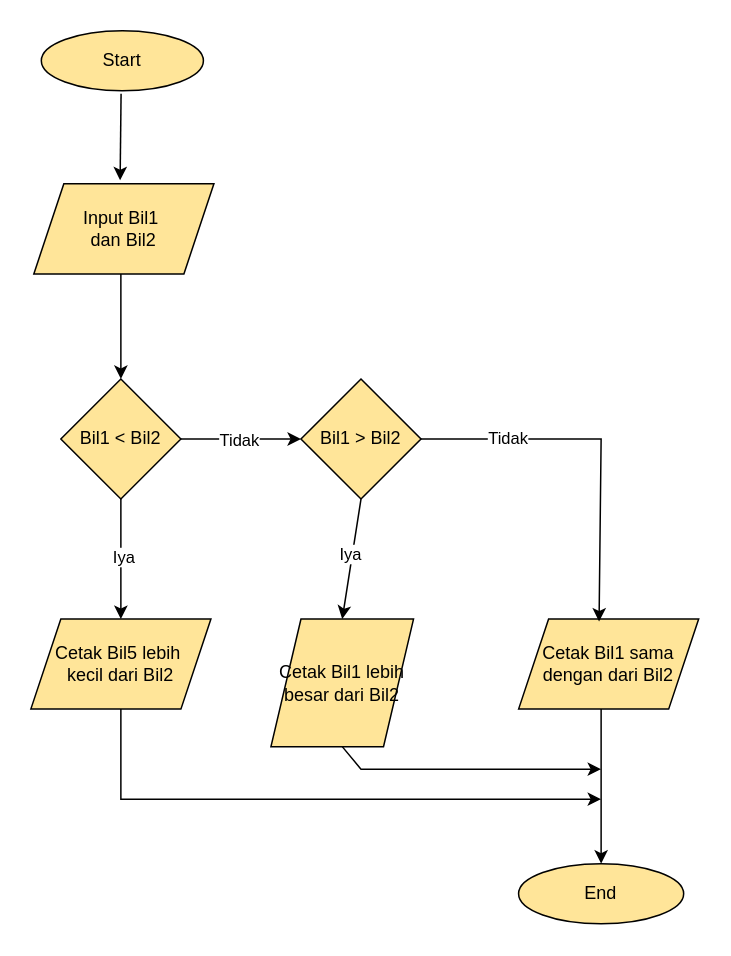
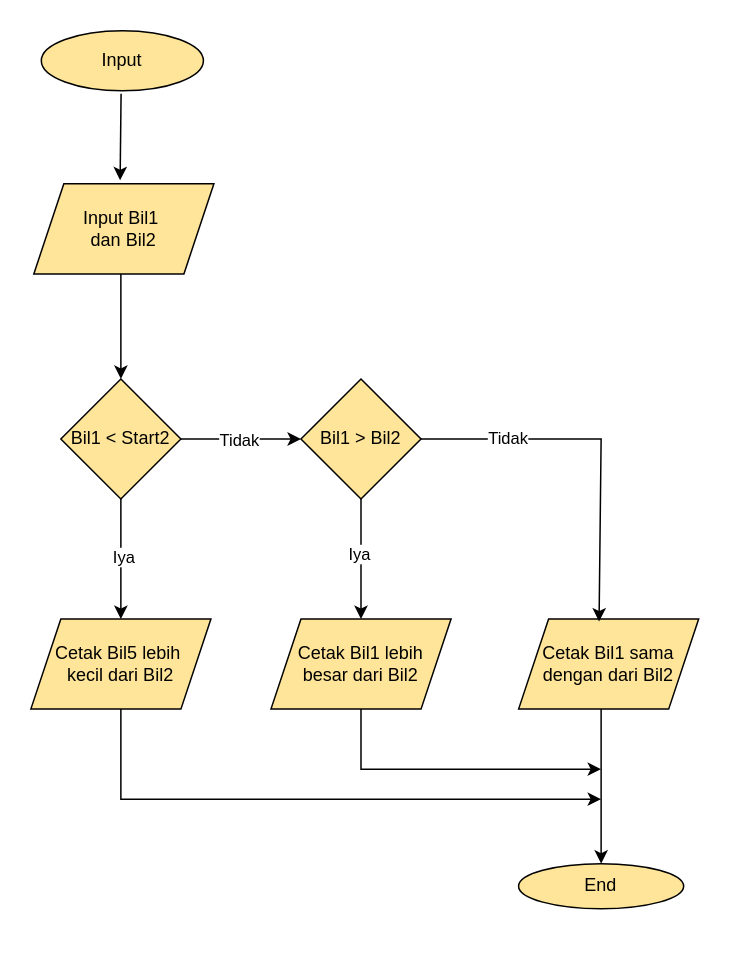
(122, 61) -> (122, 61)
(121, 439) -> (121, 439)
(342, 683) -> (361, 664)
(601, 893) -> (601, 886)
